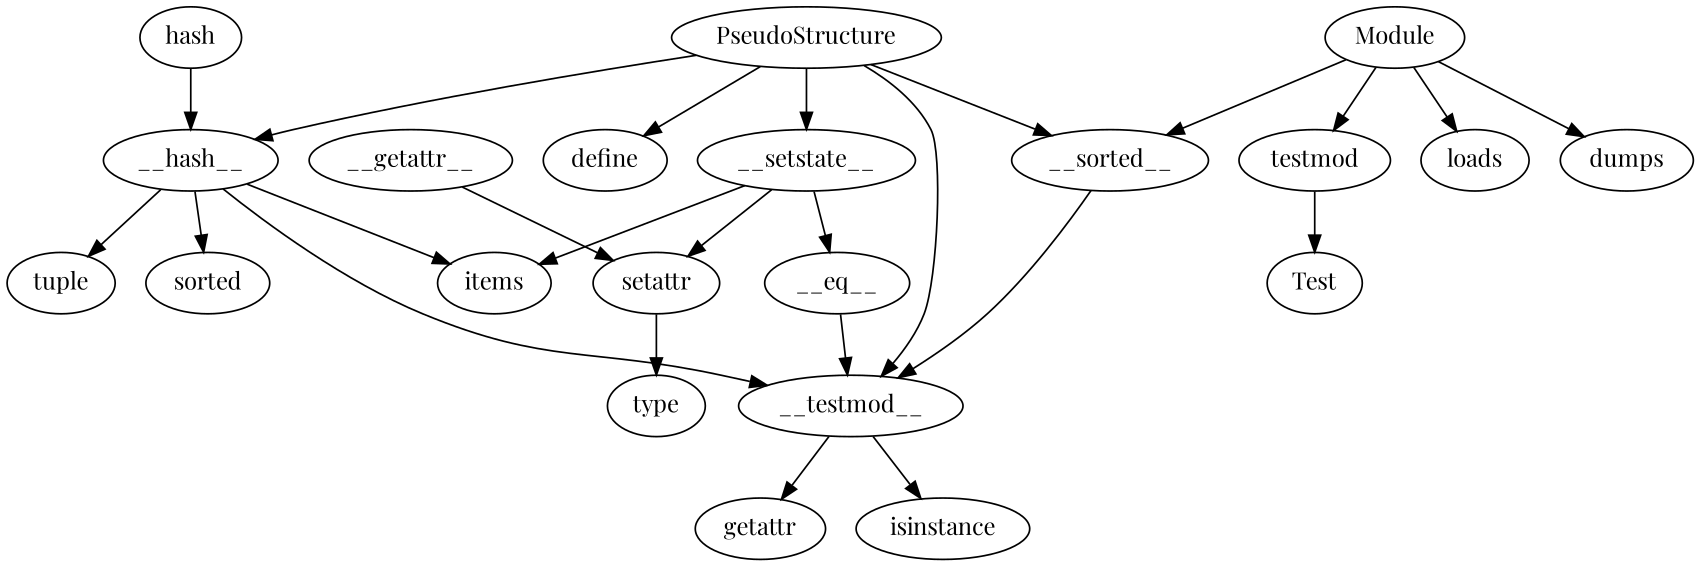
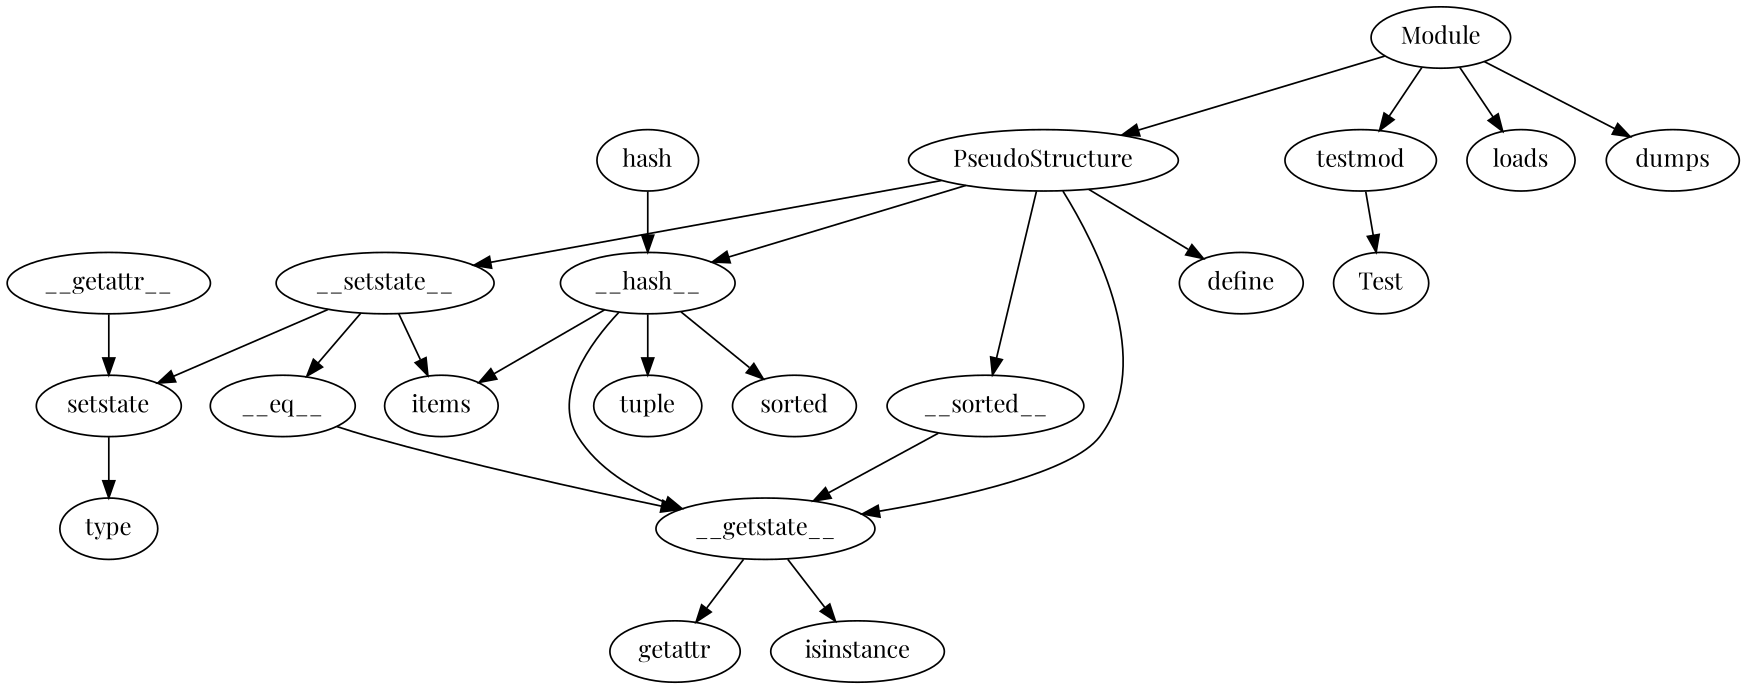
(1264, 94) -> (1262, 93)
(656, 283) -> (109, 406)
(851, 406) -> (765, 529)
